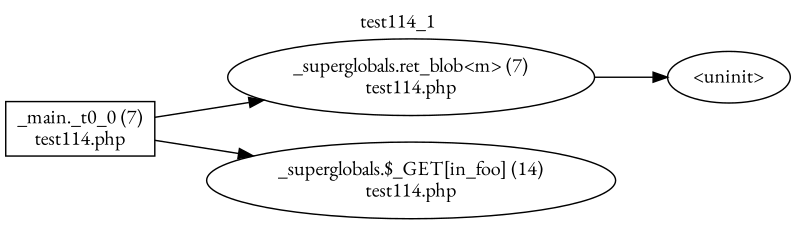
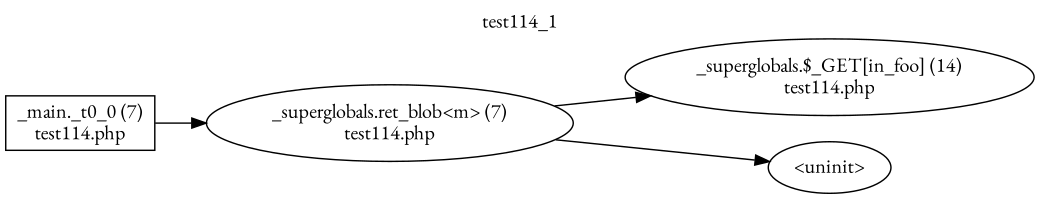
(197, 147) -> (595, 102)
